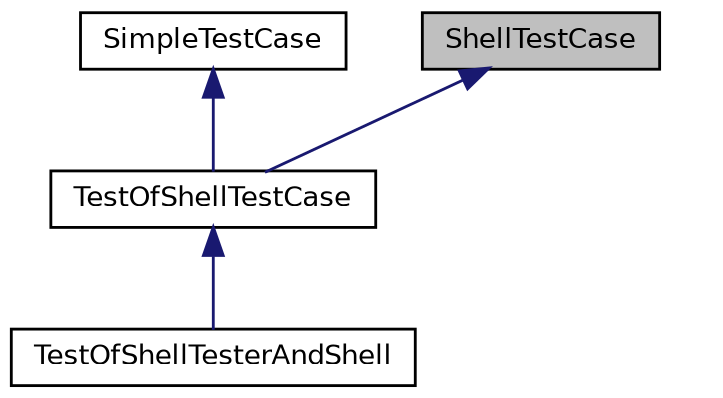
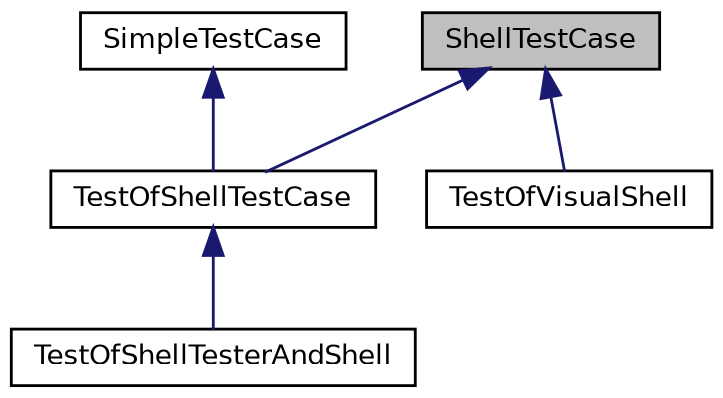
none -> (569, 199)
